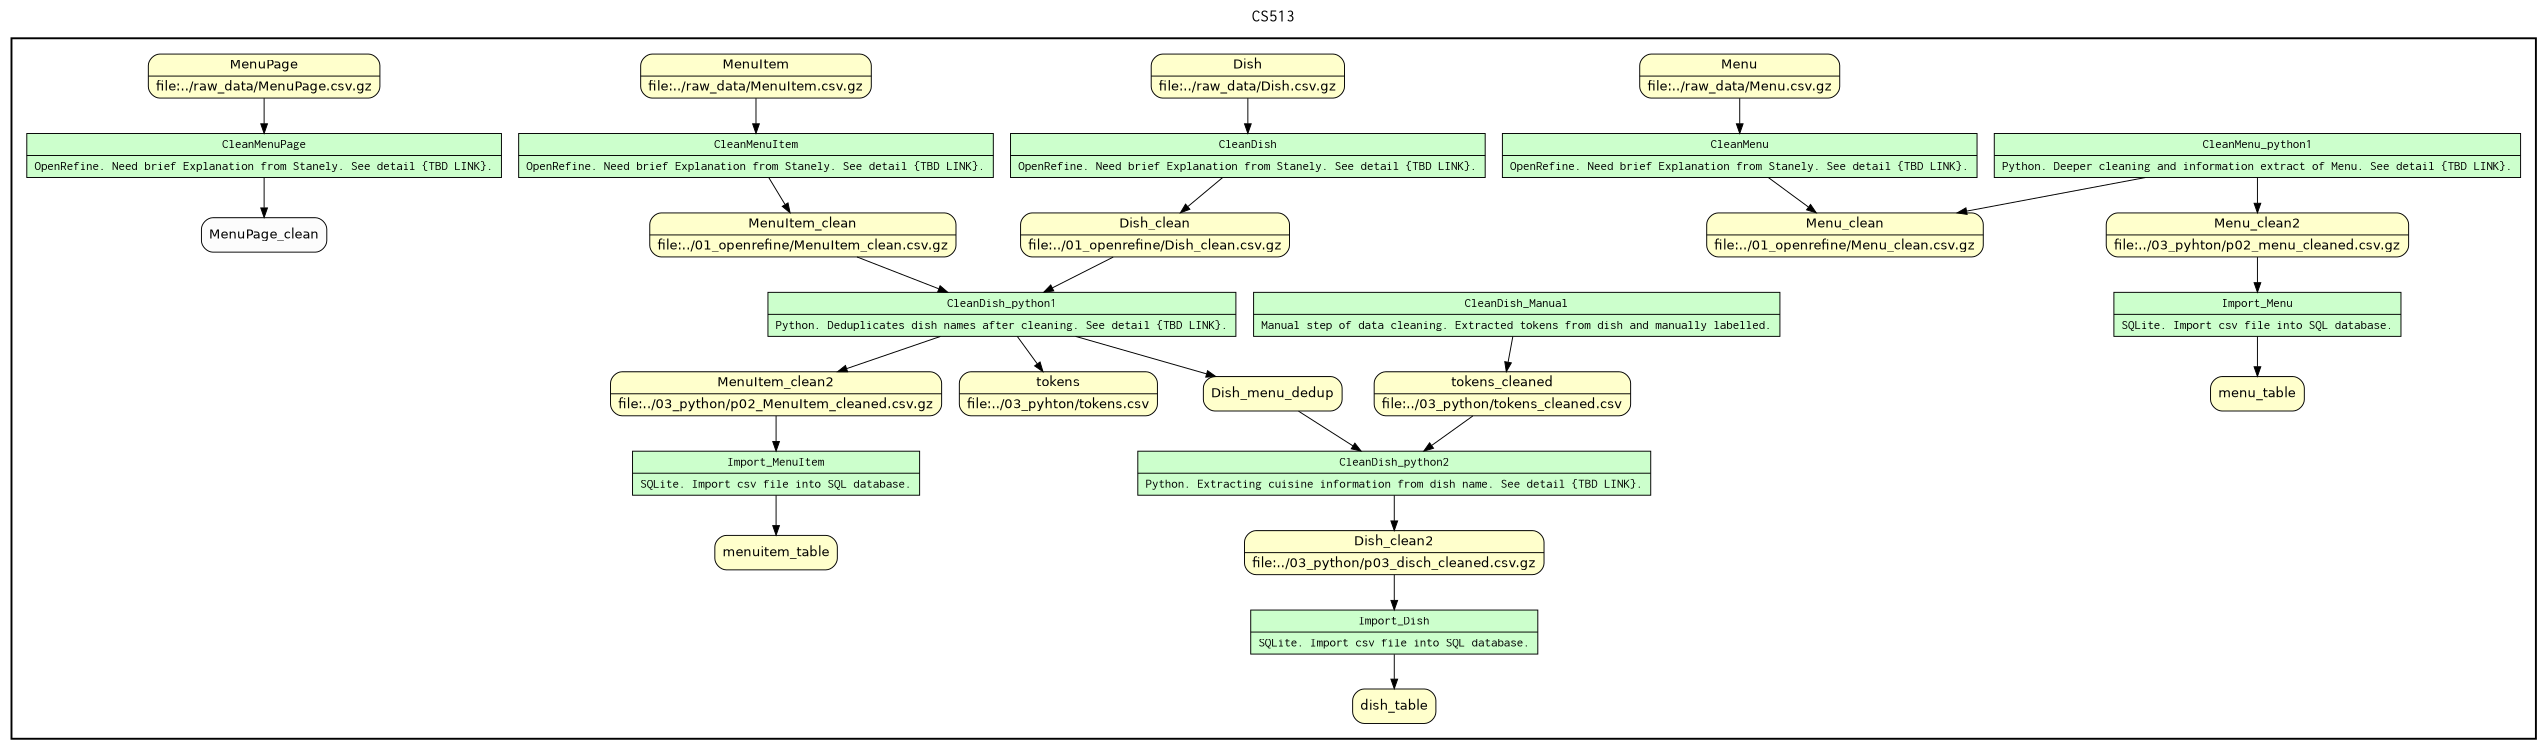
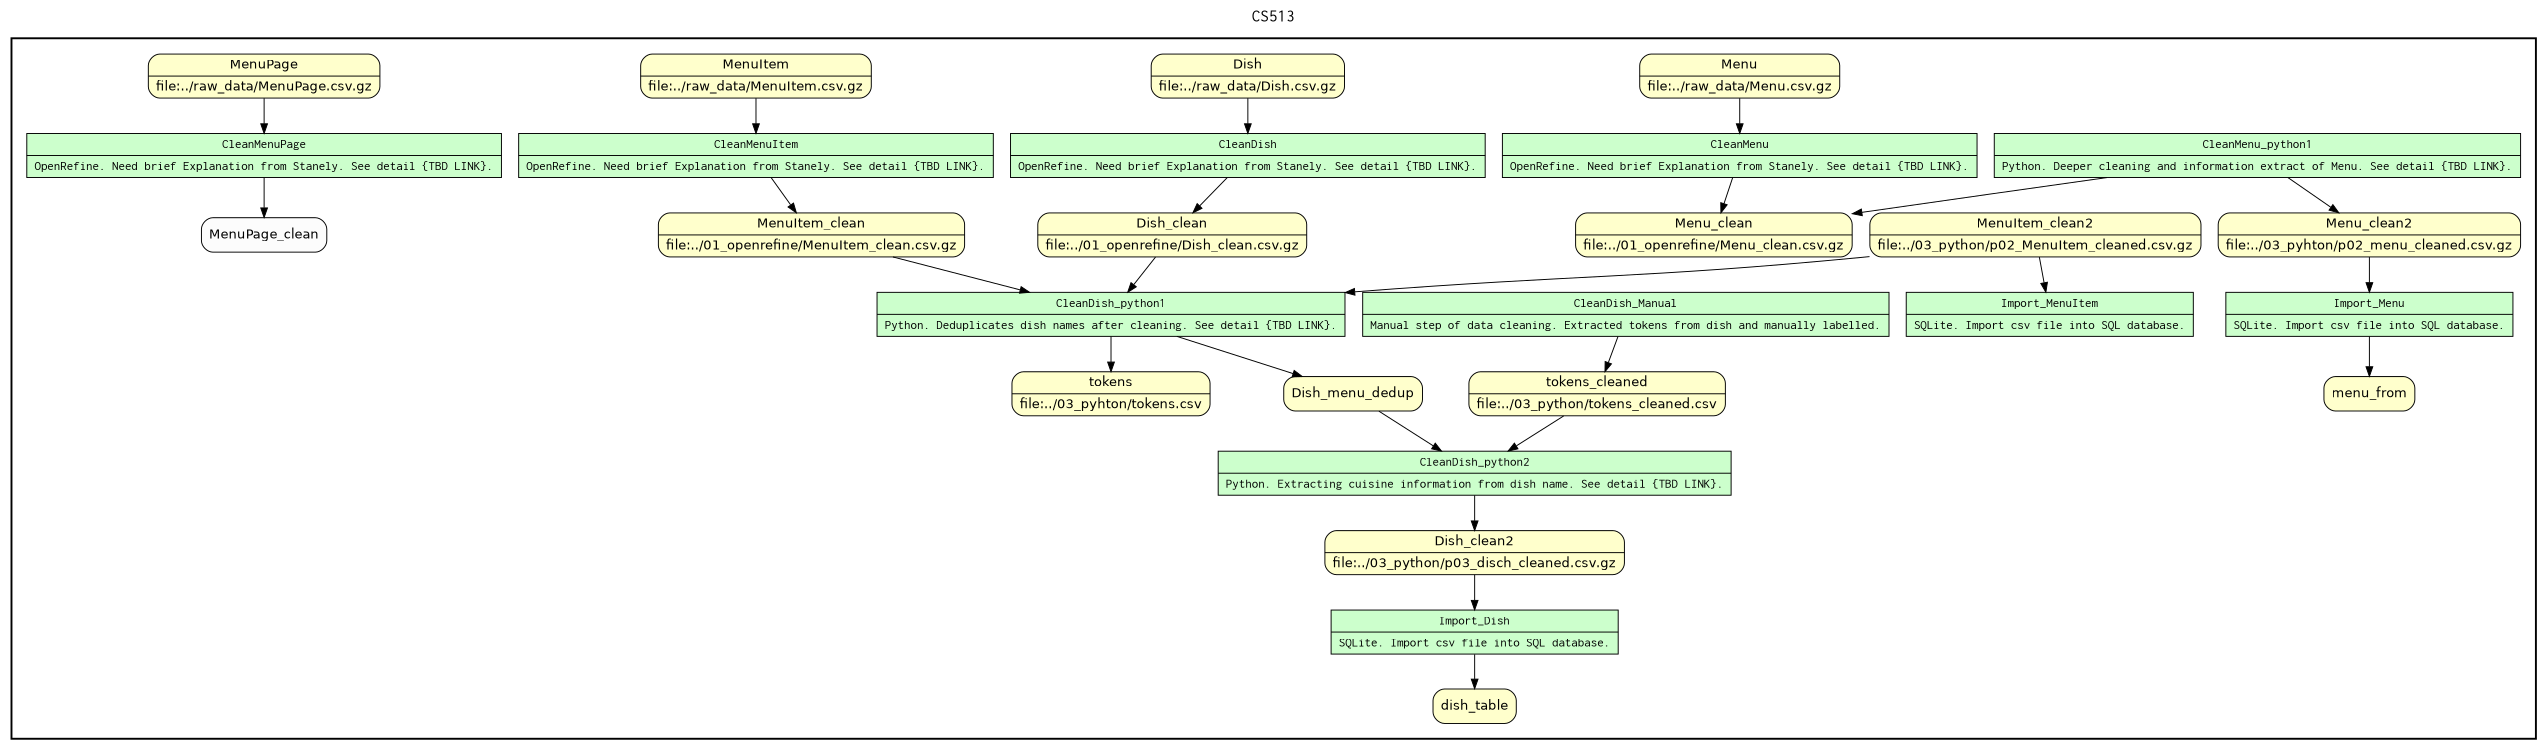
(894, 352) -> (1612, 276)
(2257, 394) -> (2369, 394)
(776, 553) -> none
